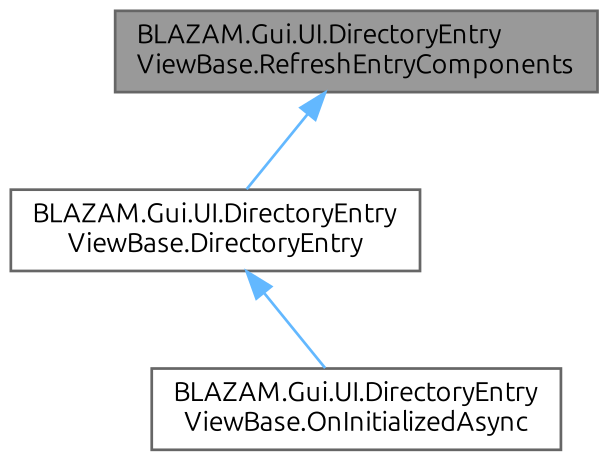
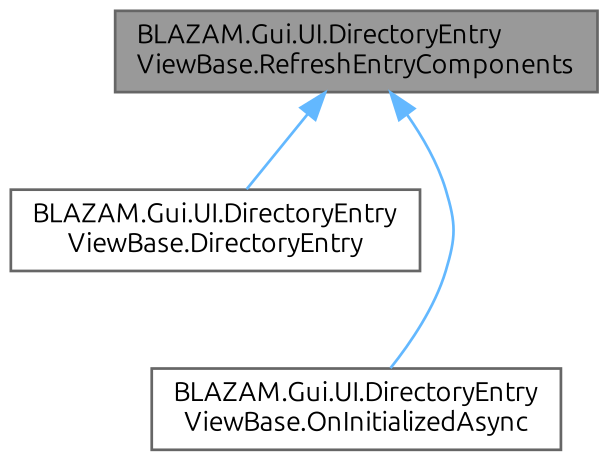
(295, 331) -> (452, 244)
